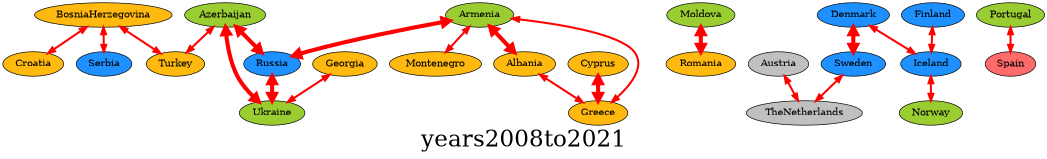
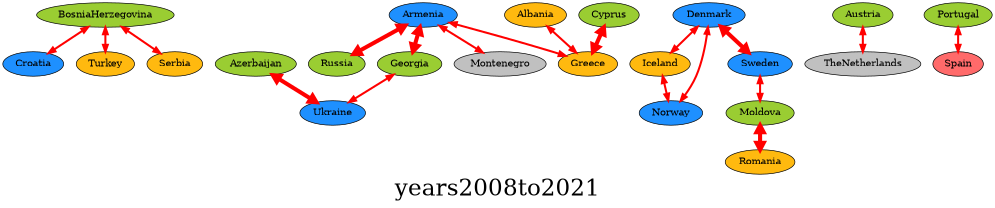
(103, 15) -> (105, 15)
(480, 15) -> (423, 15)
(933, 15) -> none
(502, 39) -> (416, 39)
(200, 40) -> none
(249, 40) -> none
(33, 64) -> (33, 64)
(104, 64) -> (175, 64)
(272, 64) -> (337, 64)
(345, 64) -> (410, 64)
(435, 64) -> (500, 64)
(598, 64) -> (609, 15)
(778, 64) -> (863, 15)
(931, 64) -> (660, 64)
none -> (700, 66)
(272, 88) -> none
(829, 88) -> (760, 88)
(272, 113) -> (333, 113)
(931, 113) -> (671, 113)
